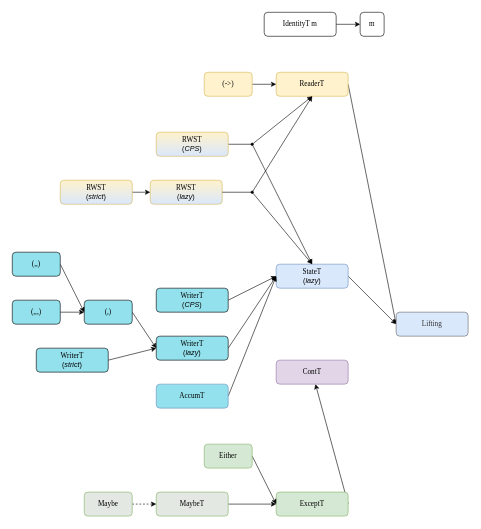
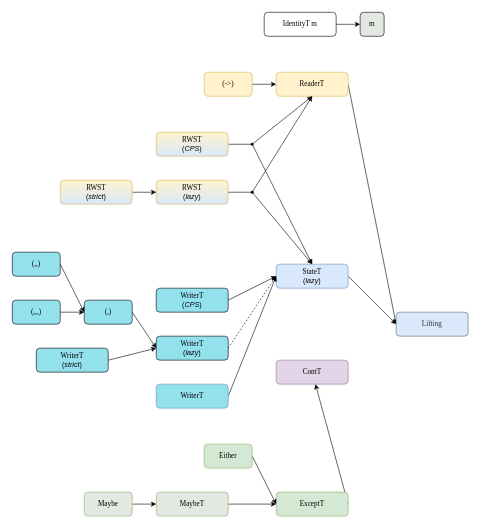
(372, 24) -> (372, 24)
(186, 192) -> (192, 192)
(249, 317) -> (249, 317)
(192, 396) -> (192, 396)
(141, 504) -> (141, 504)
